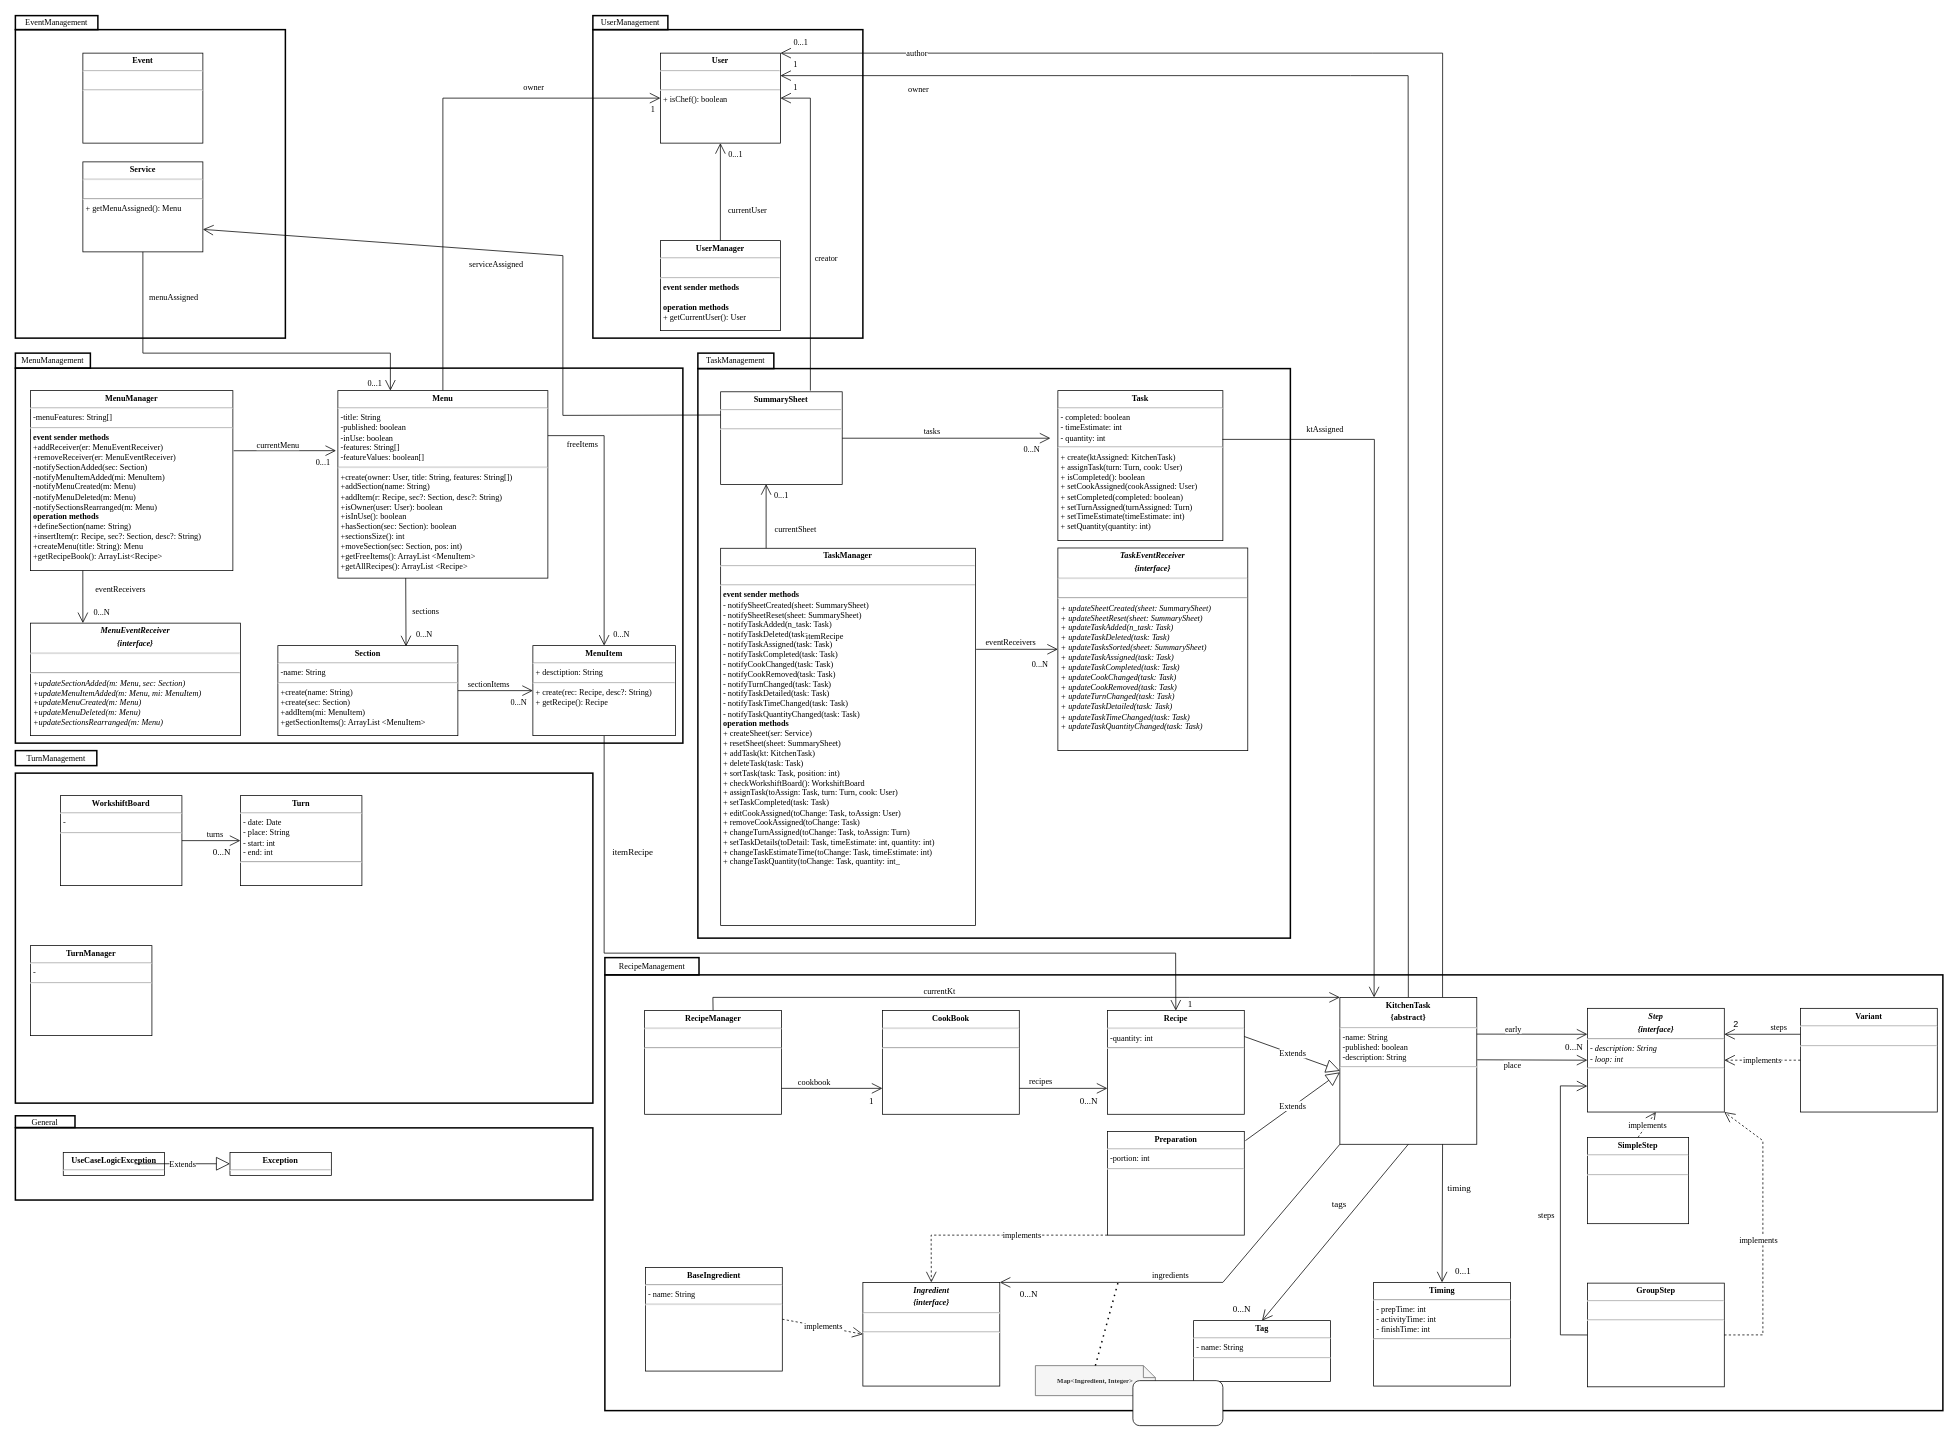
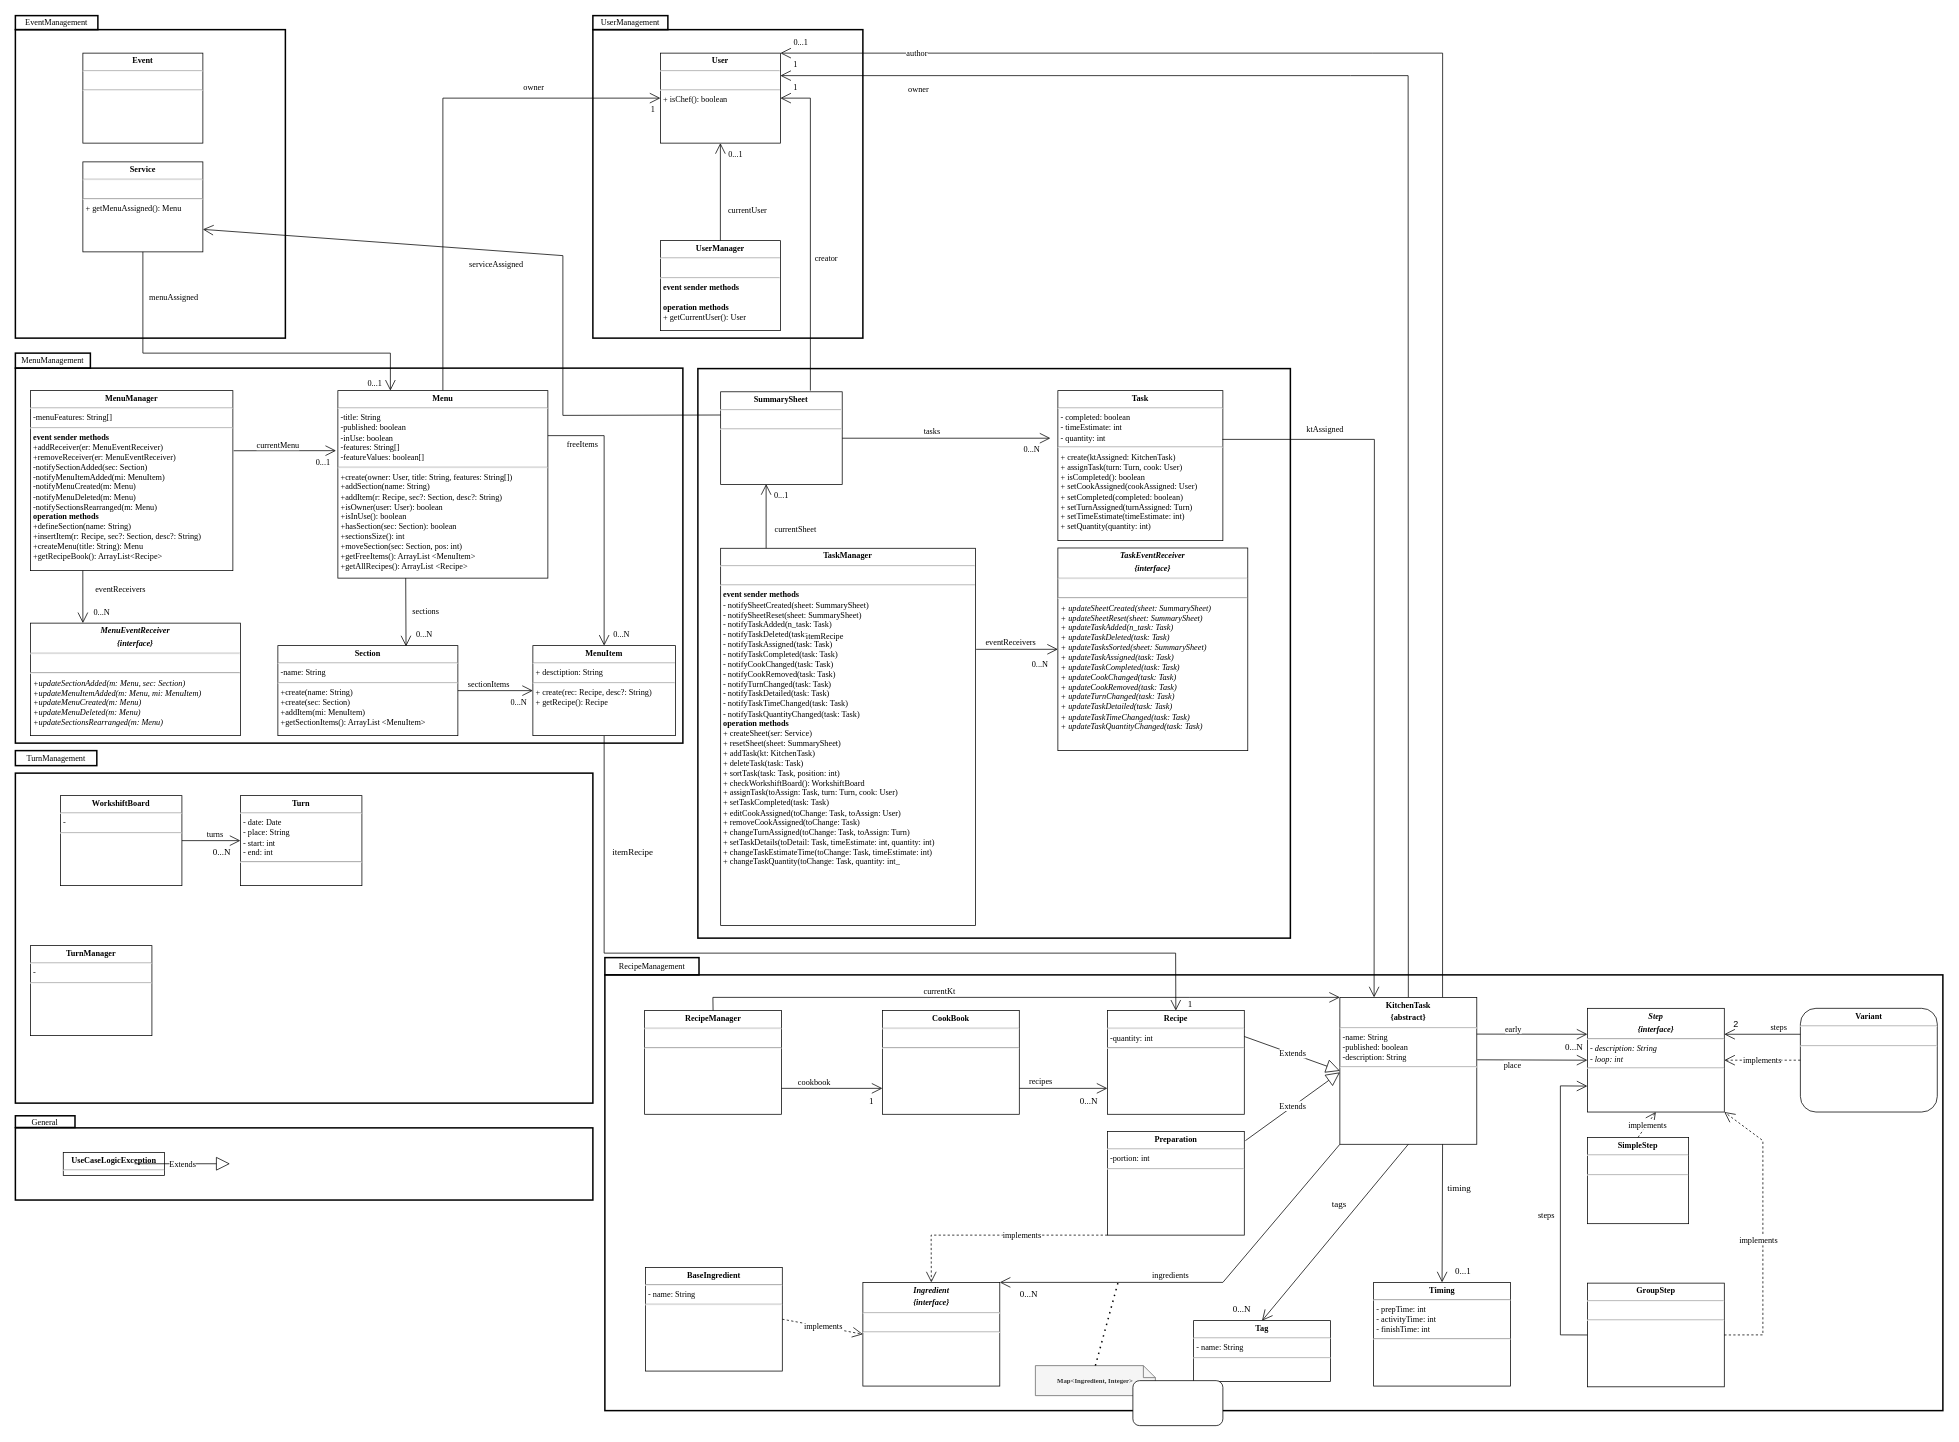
(736, 361) -> none
(1869, 1060) -> (1869, 1060)
(281, 1164) -> none
